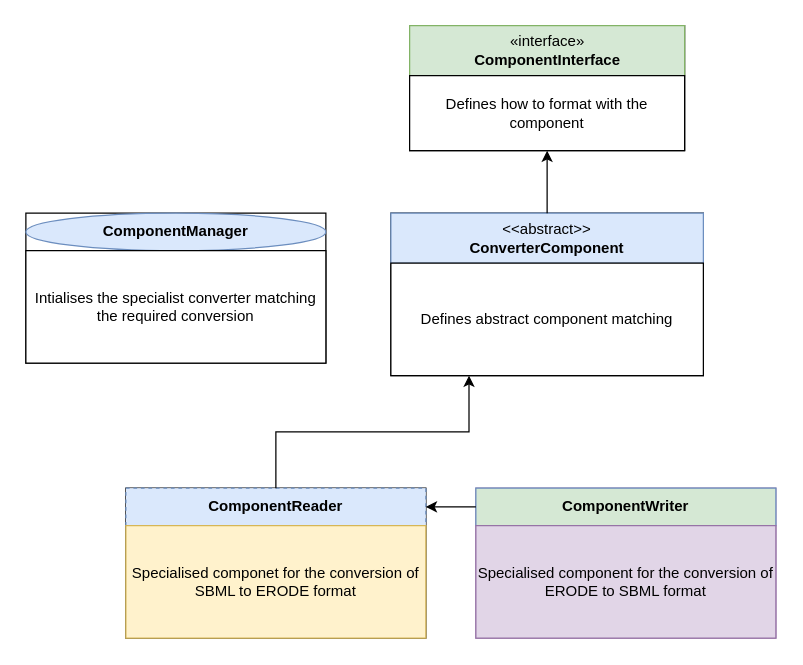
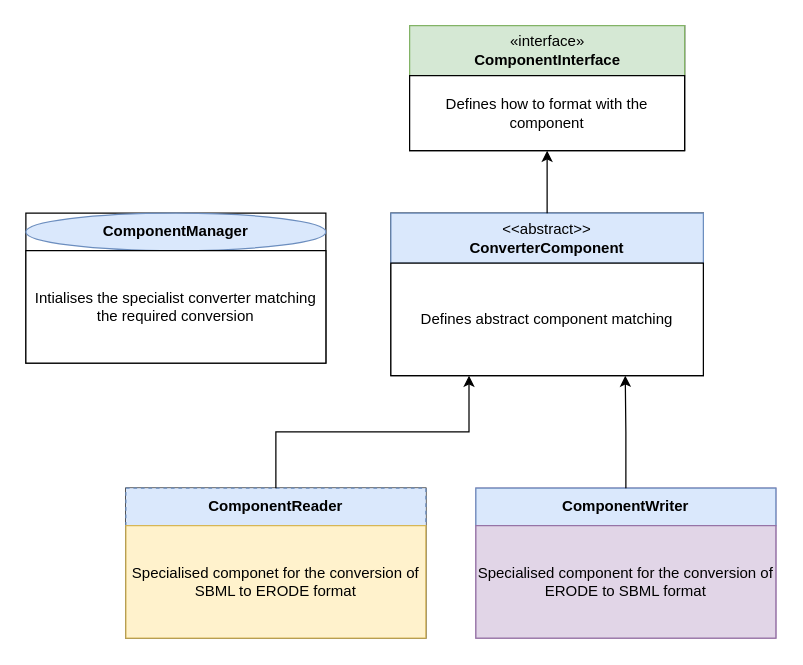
(455, 507) -> (626, 436)
(626, 507) -> (626, 507)
